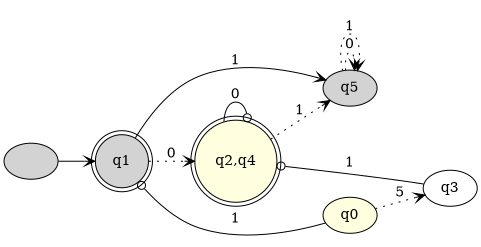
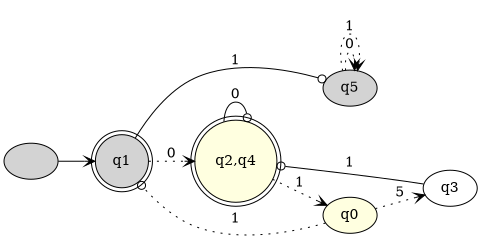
(214, 72) -> (214, 72)
(296, 123) -> (295, 190)
(229, 234) -> (229, 234)
